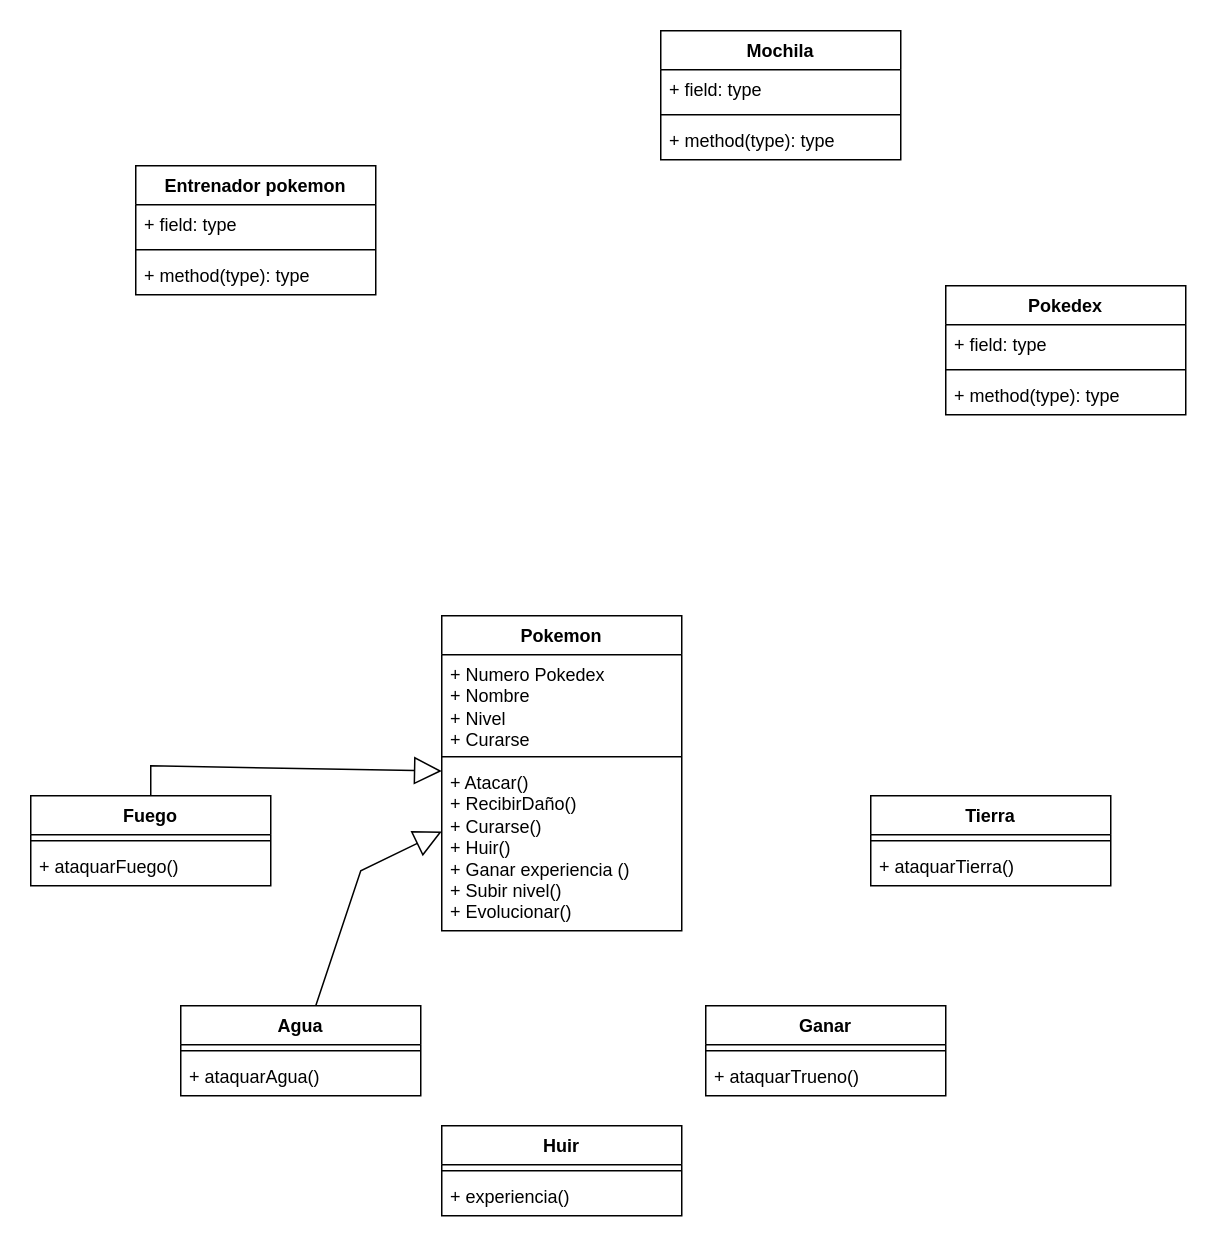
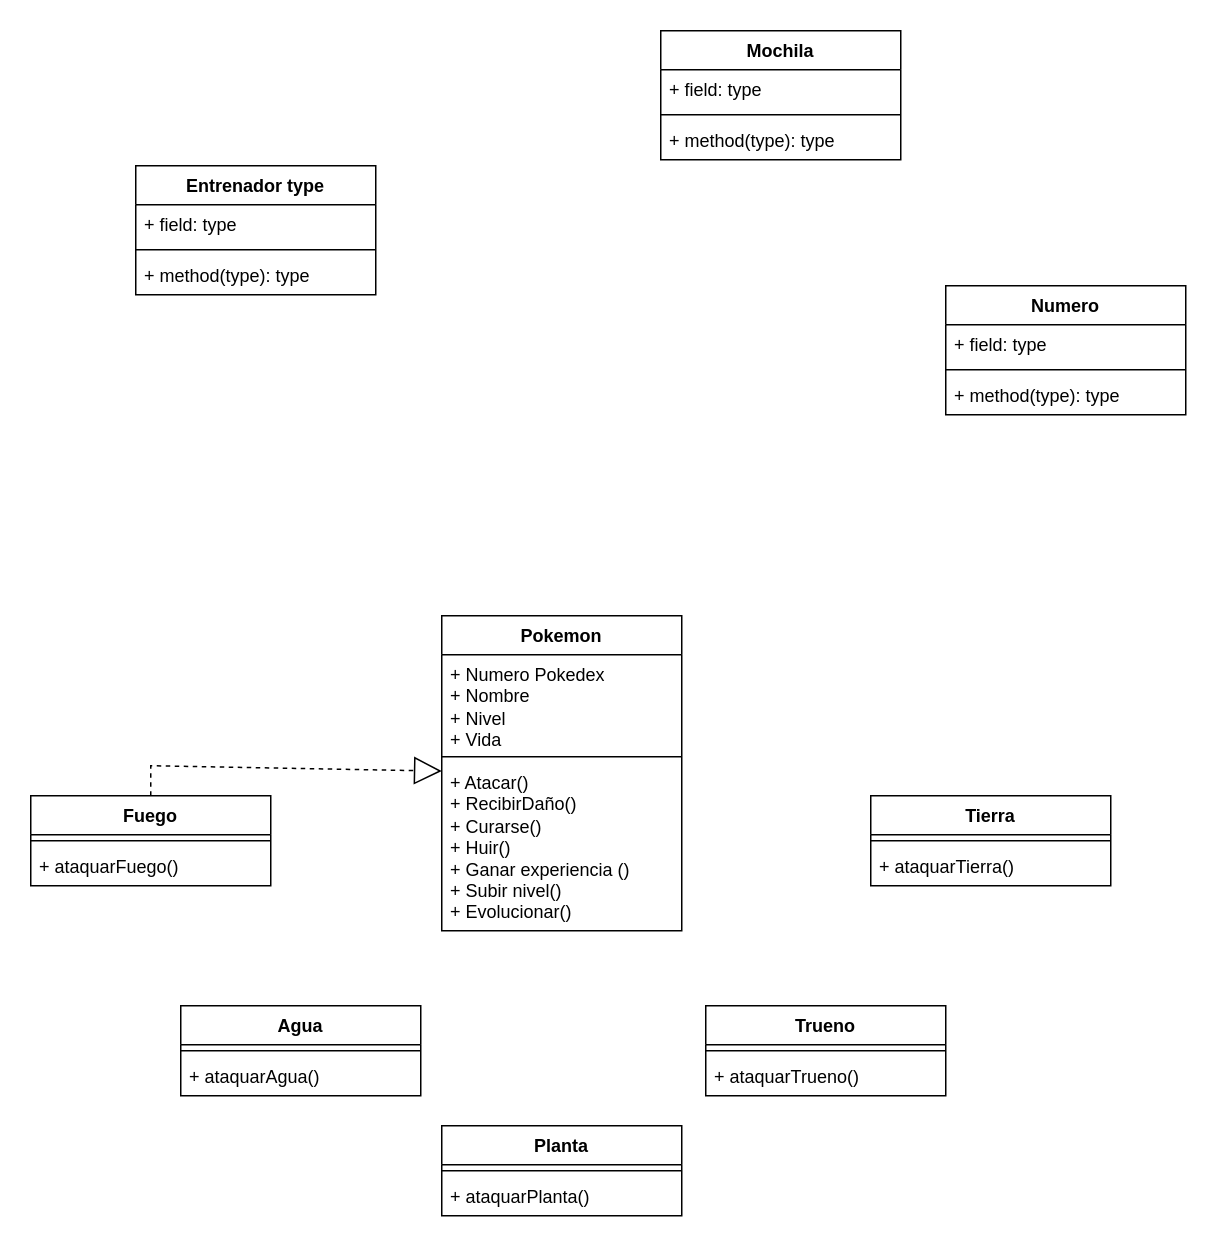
(256, 187) -> (256, 187)
(1066, 307) -> (1066, 307)
(527, 708) -> (527, 708)
(269, 768) -> (269, 768)
(348, 909) -> none
(826, 1027) -> (826, 1027)
(562, 1147) -> (562, 1147)
(519, 1198) -> (532, 1198)
